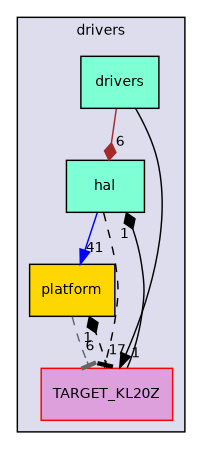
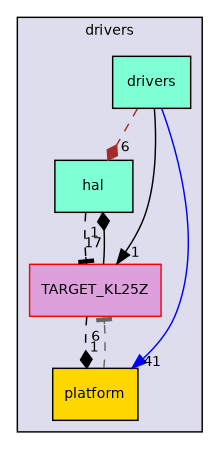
(114, 126) -> (127, 127)
(91, 231) -> (188, 238)
(107, 394) -> (95, 290)
